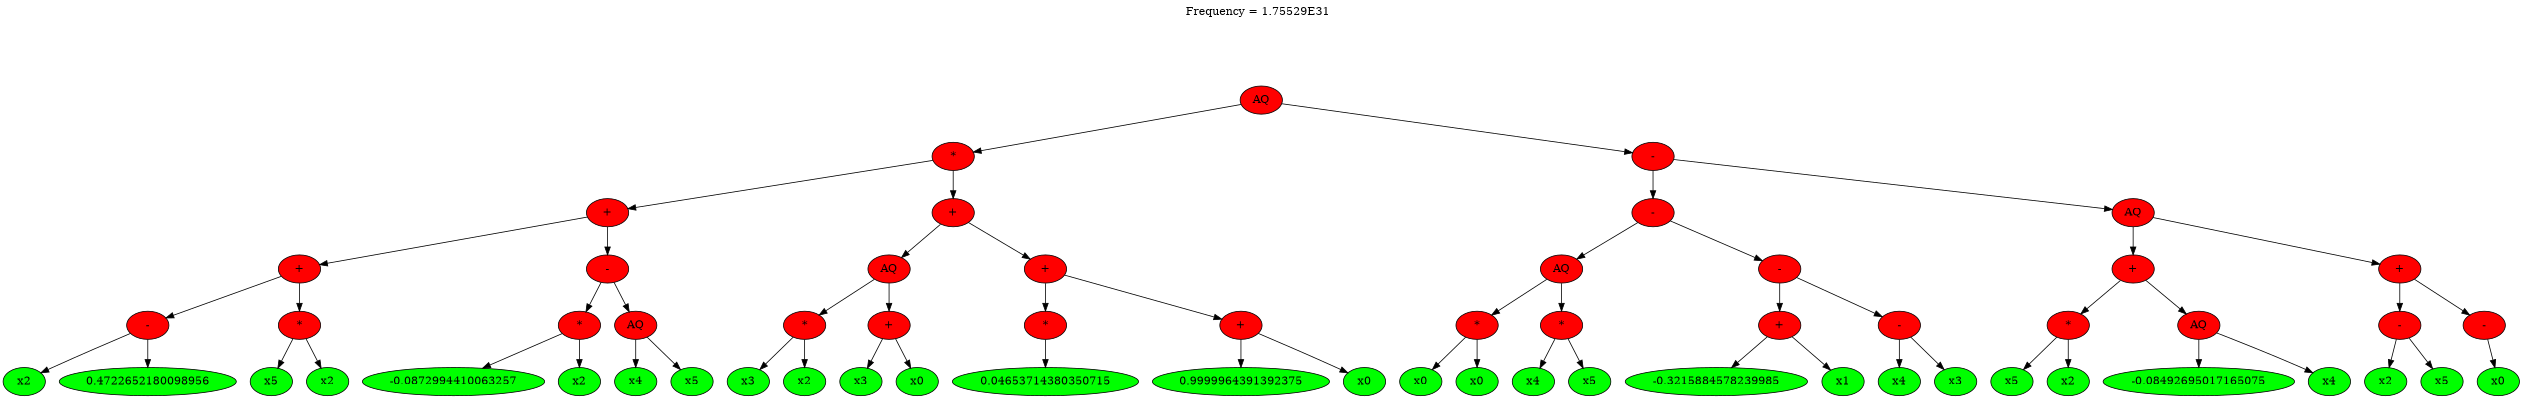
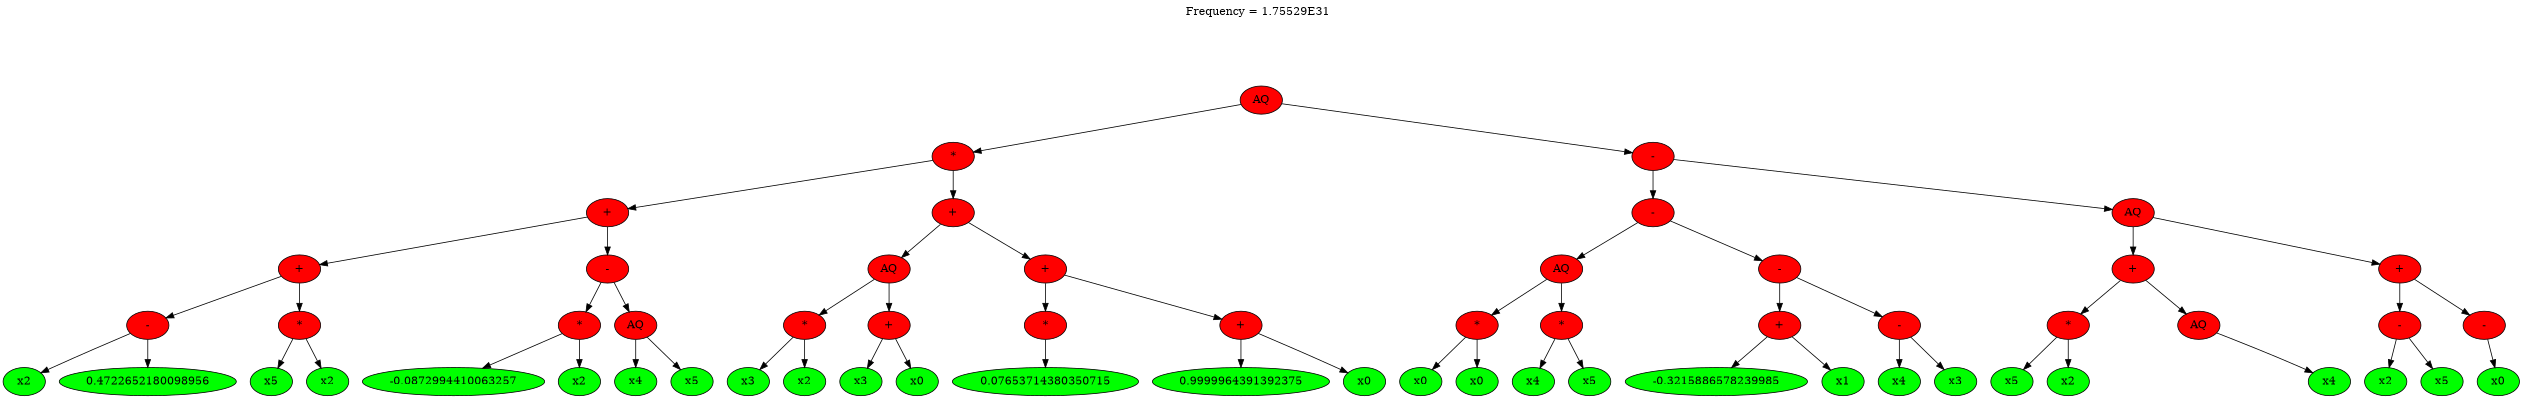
(1045, 382) -> (1045, 382)
(1716, 382) -> (1716, 382)
(2199, 382) -> none
